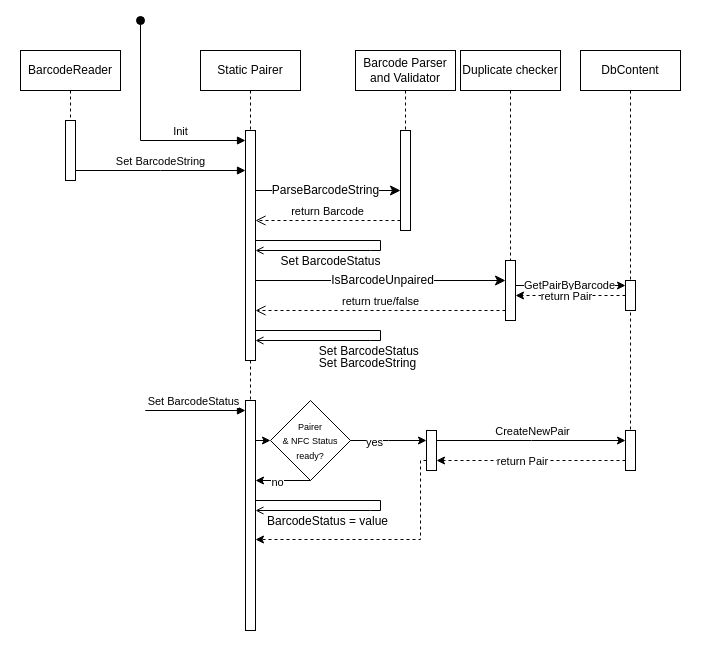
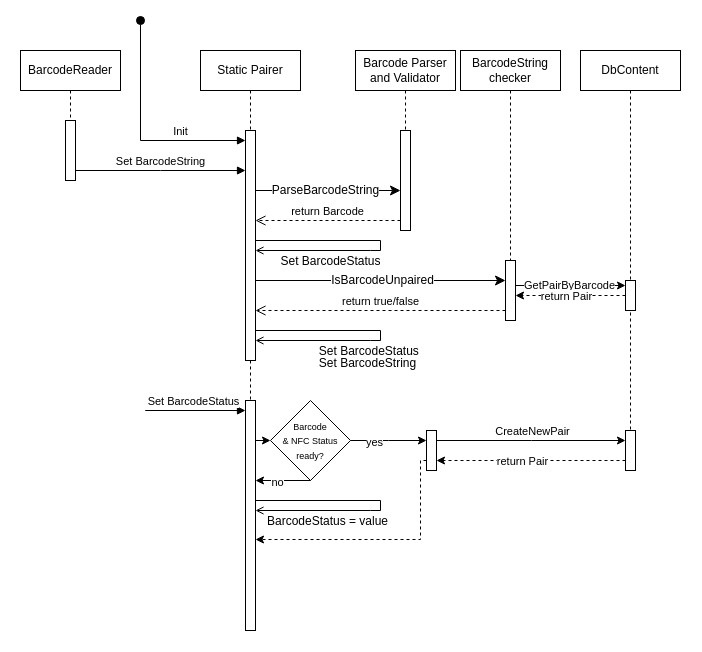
(511, 71) -> (511, 71)
(311, 441) -> (311, 441)
